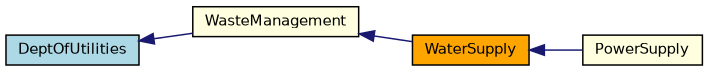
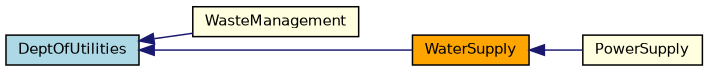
(393, 39) -> (283, 50)
